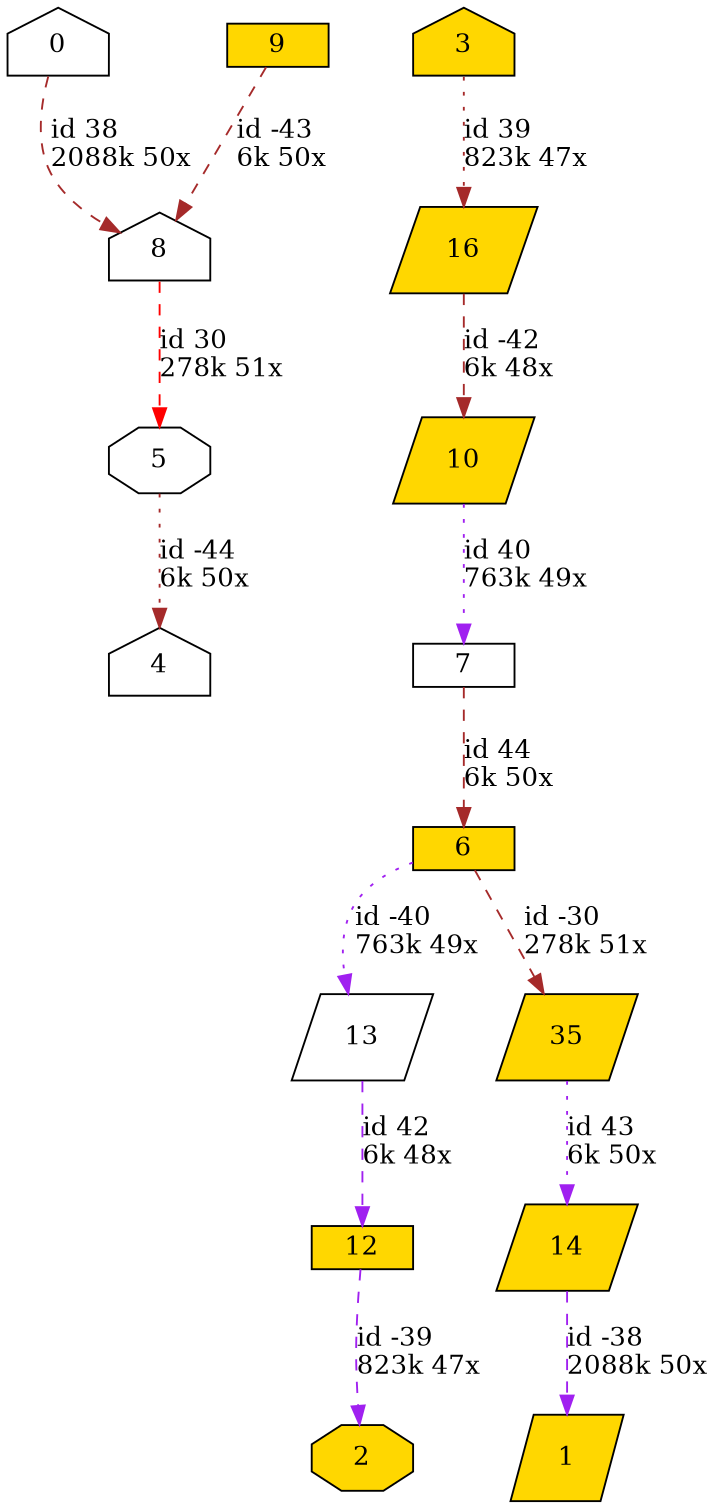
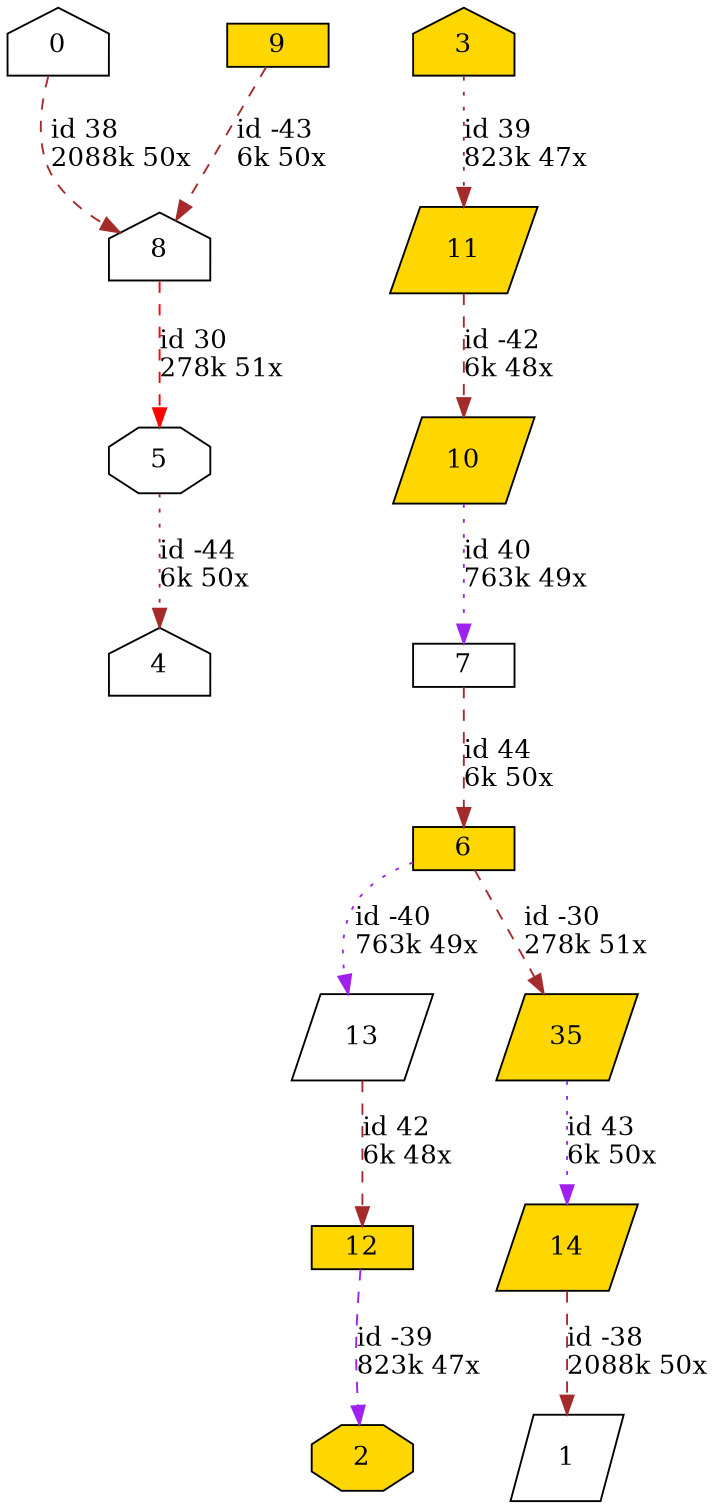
(464, 250) -> (464, 250)
(362, 1144) -> (362, 1144)
(567, 1343) -> (567, 1343)
(567, 1458) -> (567, 1458)
